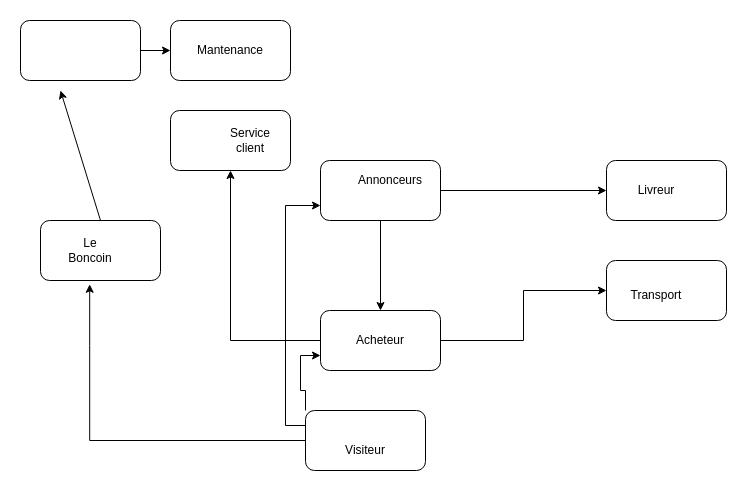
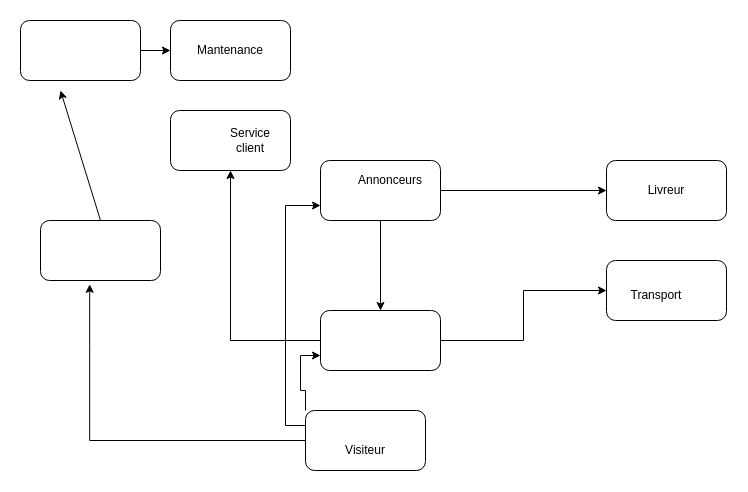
(657, 191) -> (667, 191)
(91, 251) -> none
(381, 341) -> none
